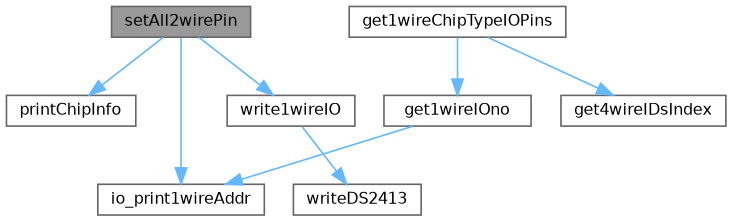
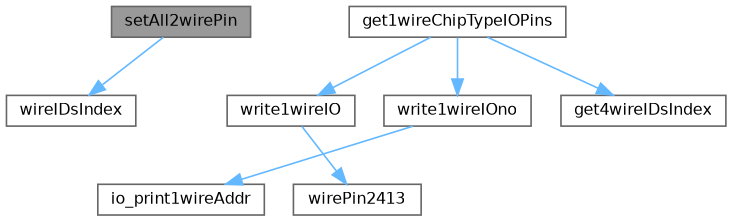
(229, 61) -> (382, 62)
(181, 103) -> none
(71, 111) -> (71, 111)
(458, 111) -> (458, 111)
(357, 200) -> (357, 200)
